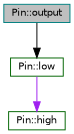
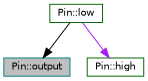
(37, 35) -> (59, 36)
